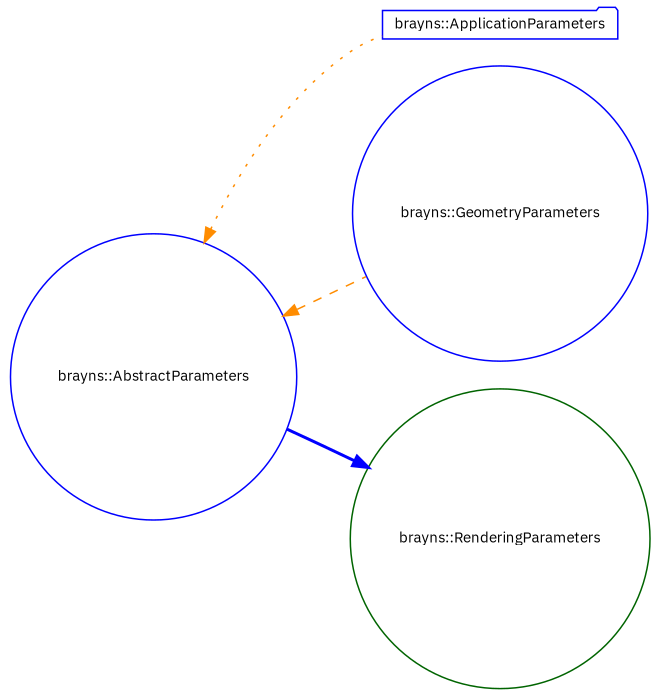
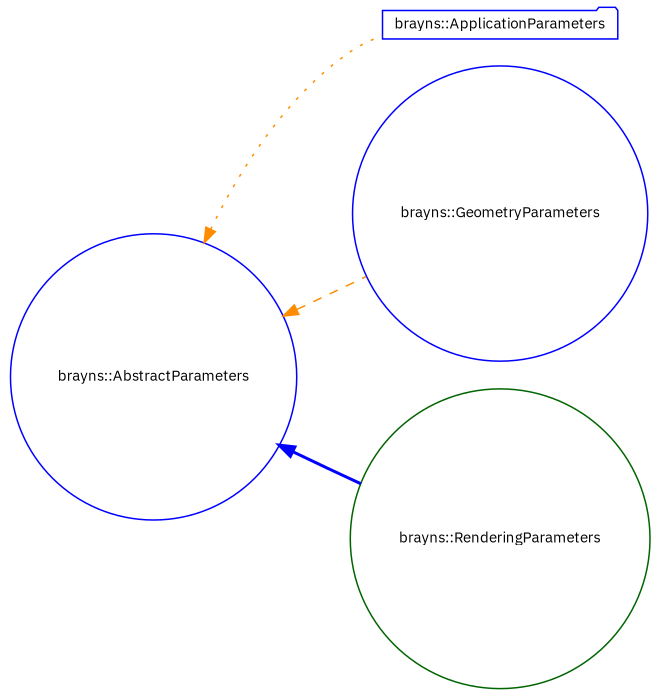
(321, 445) -> (327, 468)
